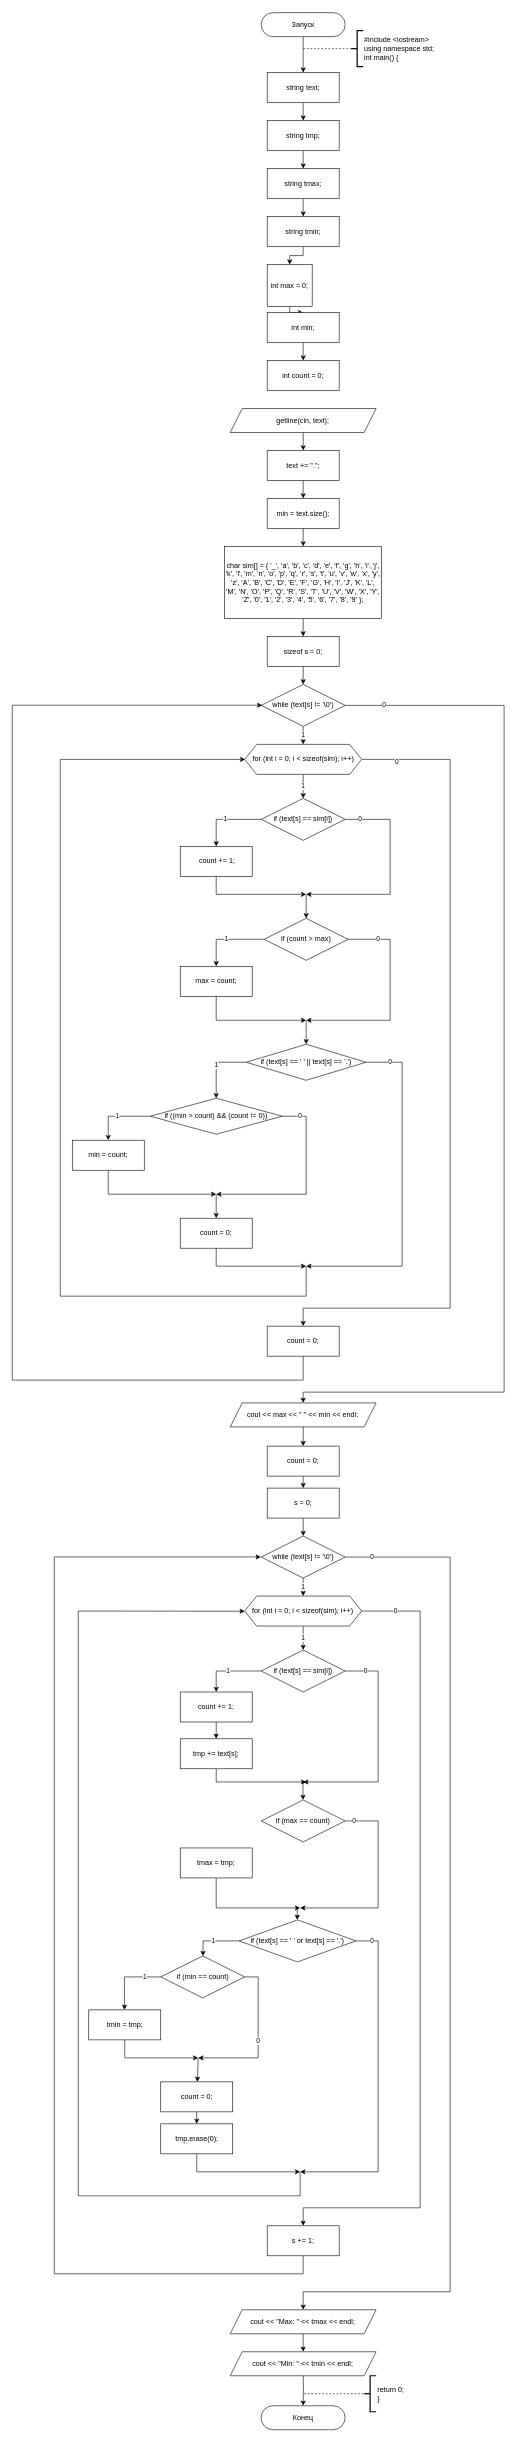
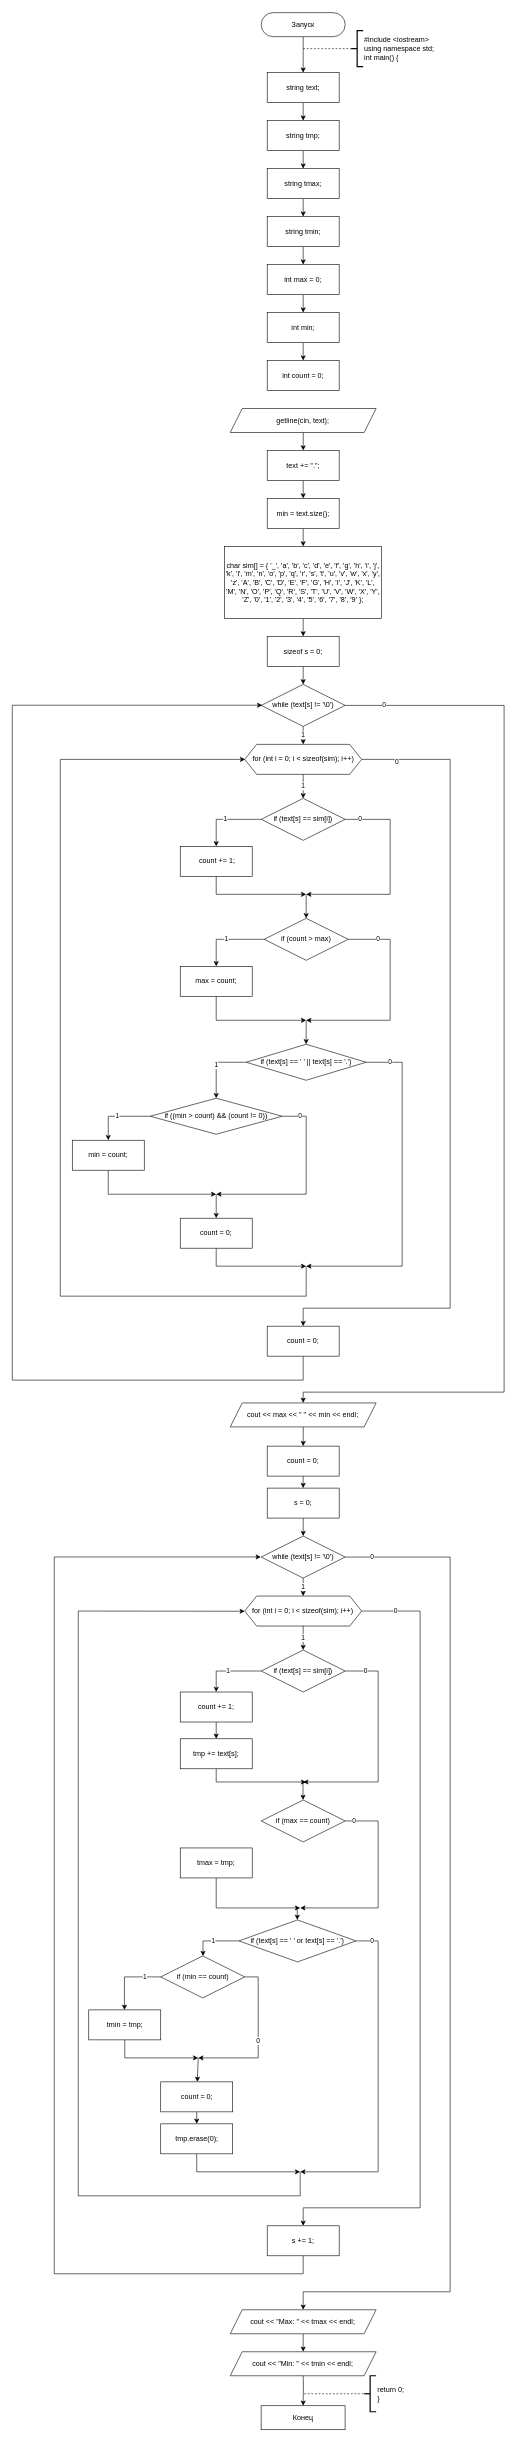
(290, 285) -> (303, 279)
(303, 2418) -> (303, 2418)
